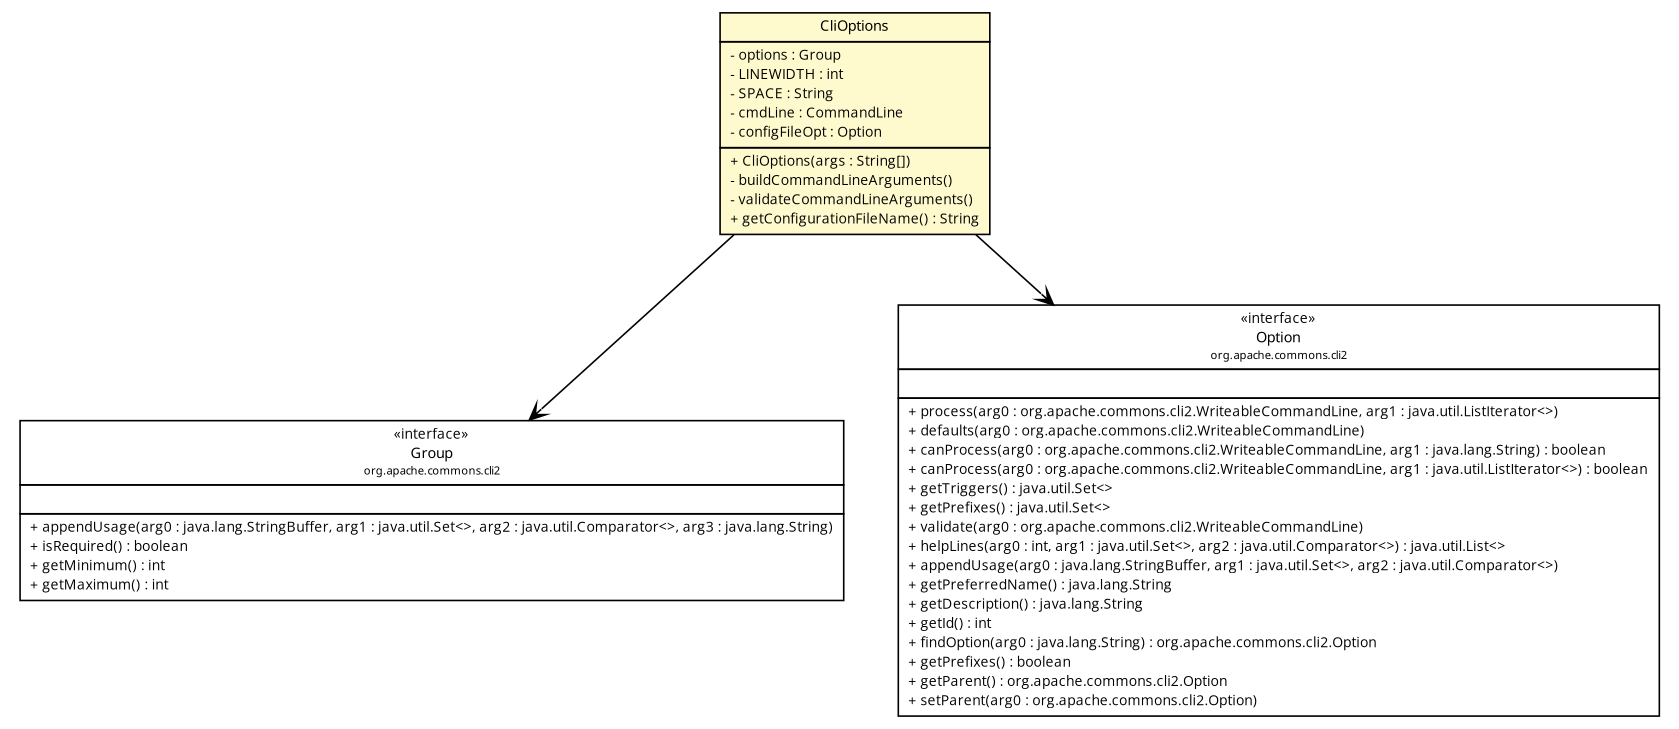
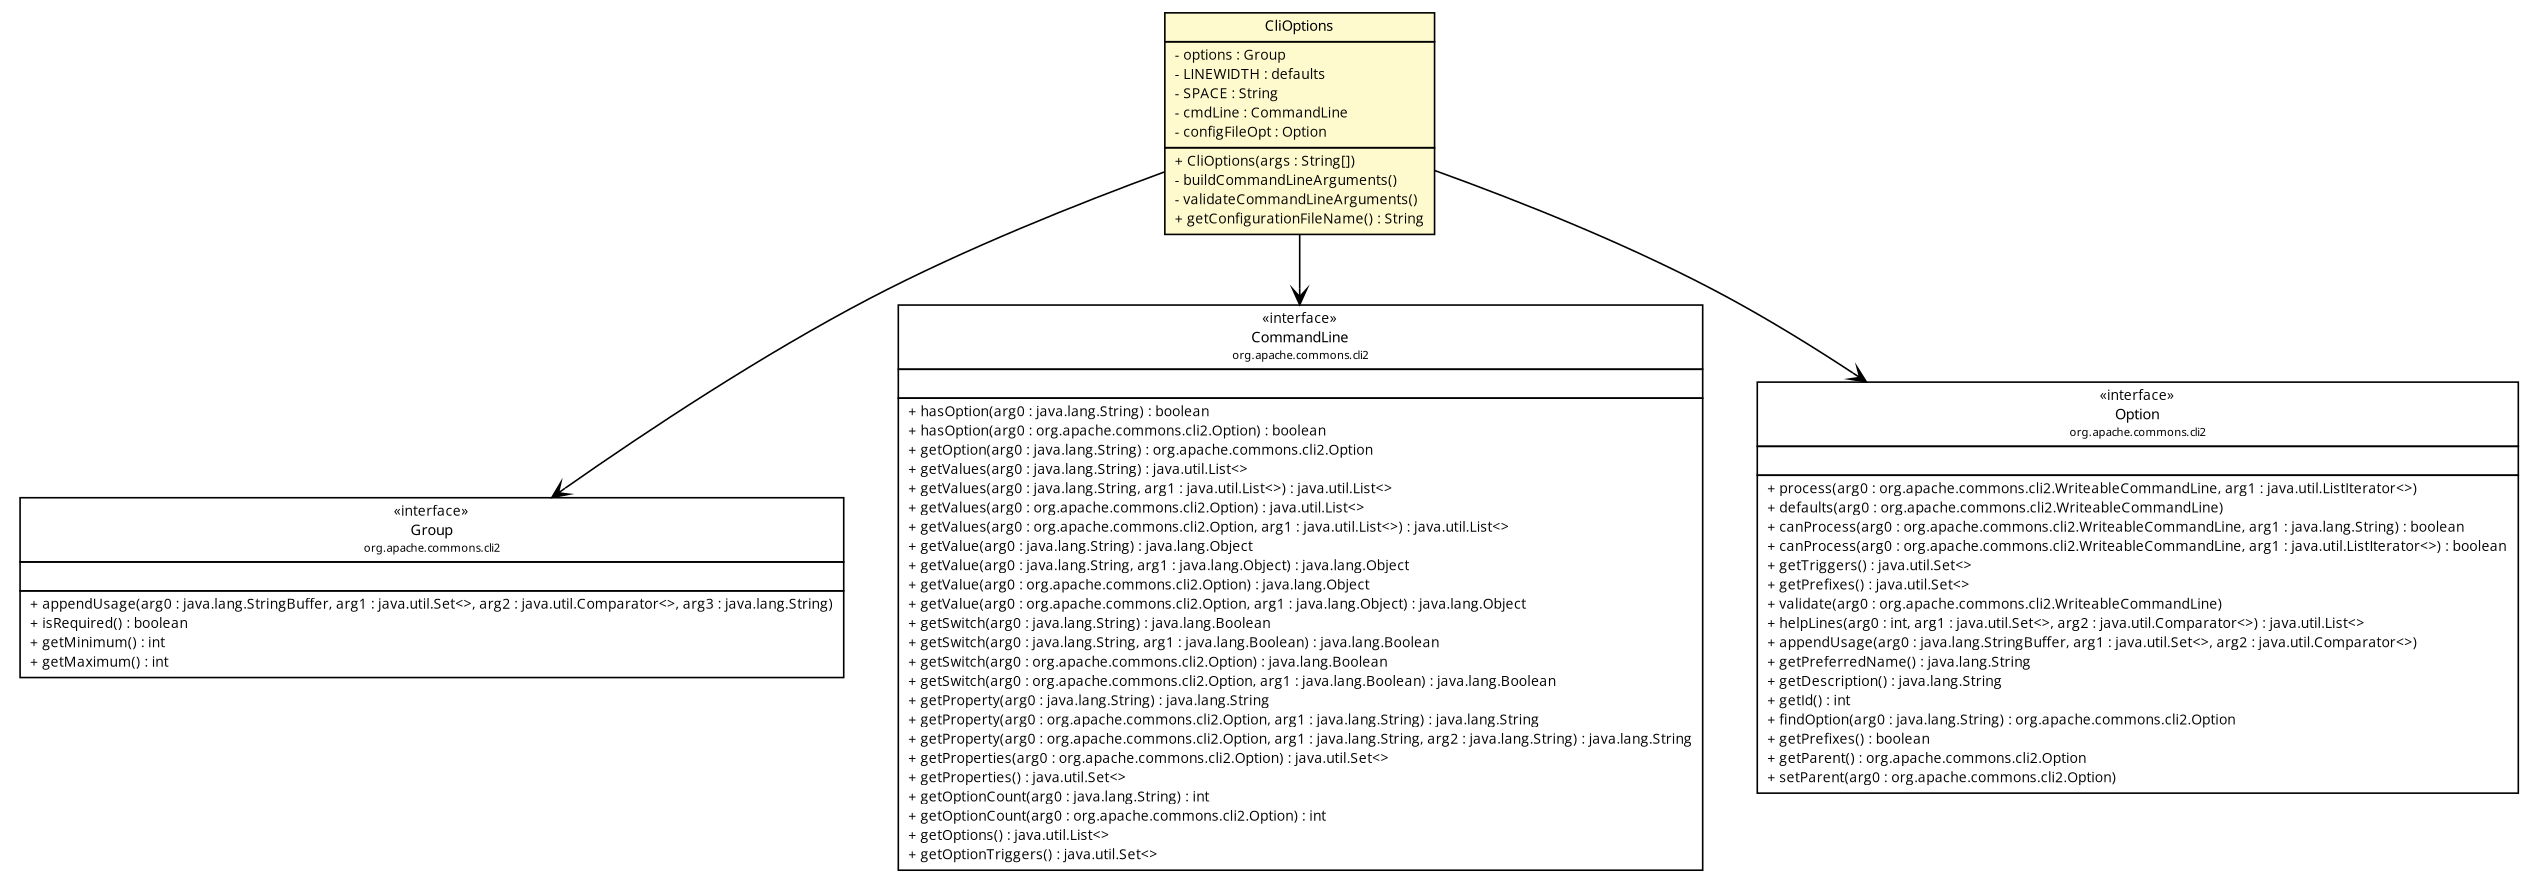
(788, 75) -> (1251, 75)
none -> (1300, 588)
